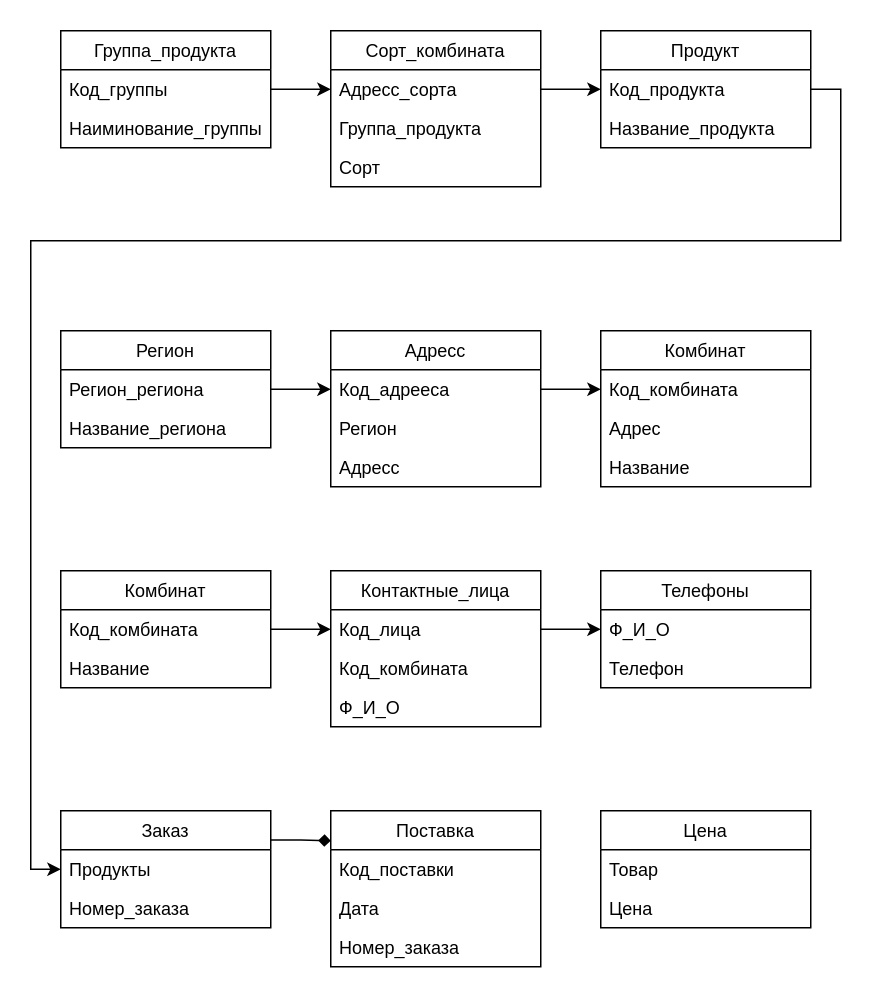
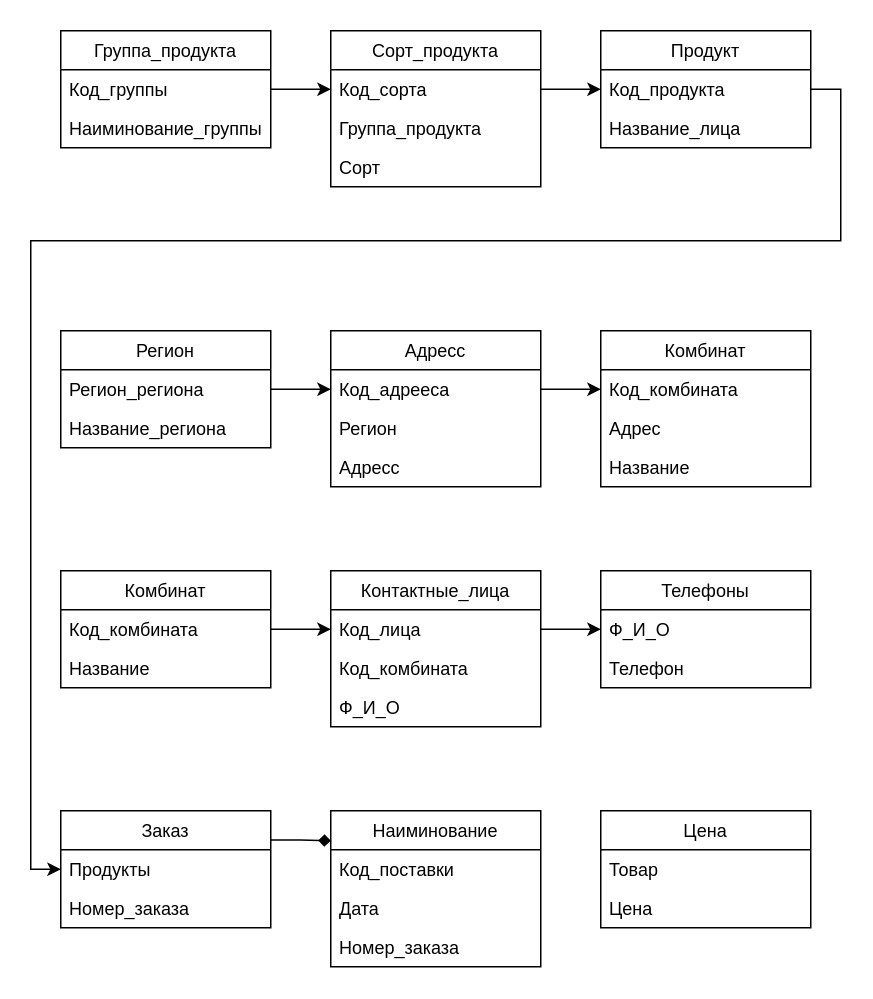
(435, 51) -> (435, 51)
(399, 90) -> (384, 90)
(695, 129) -> (675, 129)
(435, 831) -> (435, 831)
